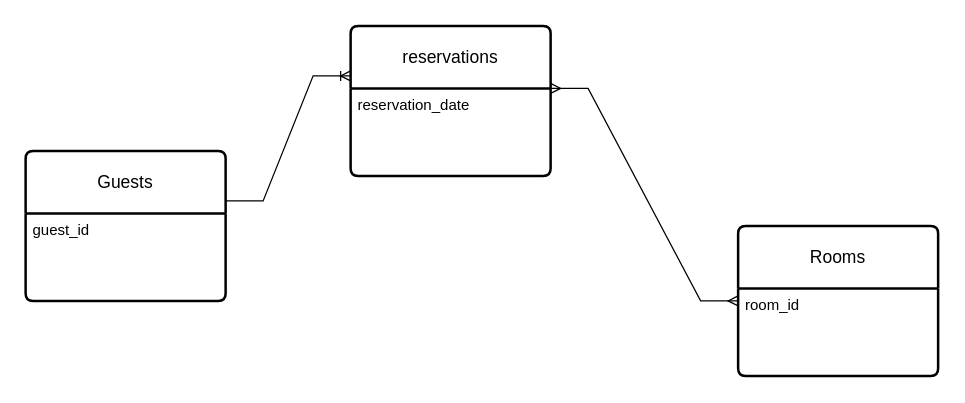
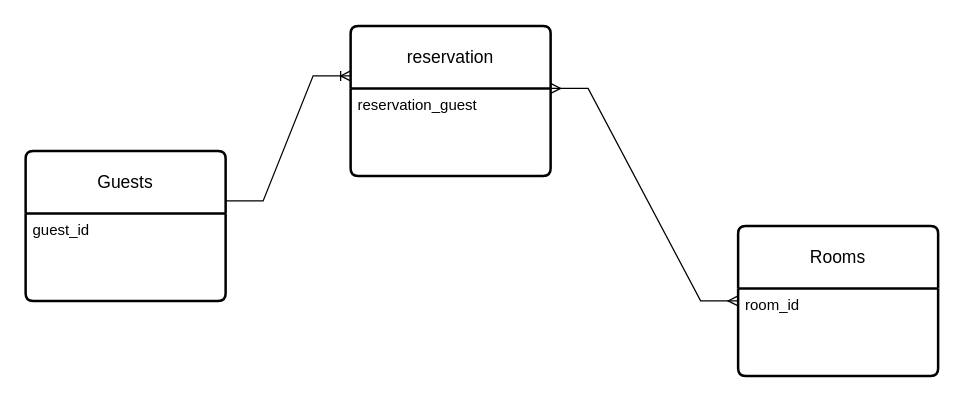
(451, 57) -> (451, 57)
(423, 106) -> (428, 106)
